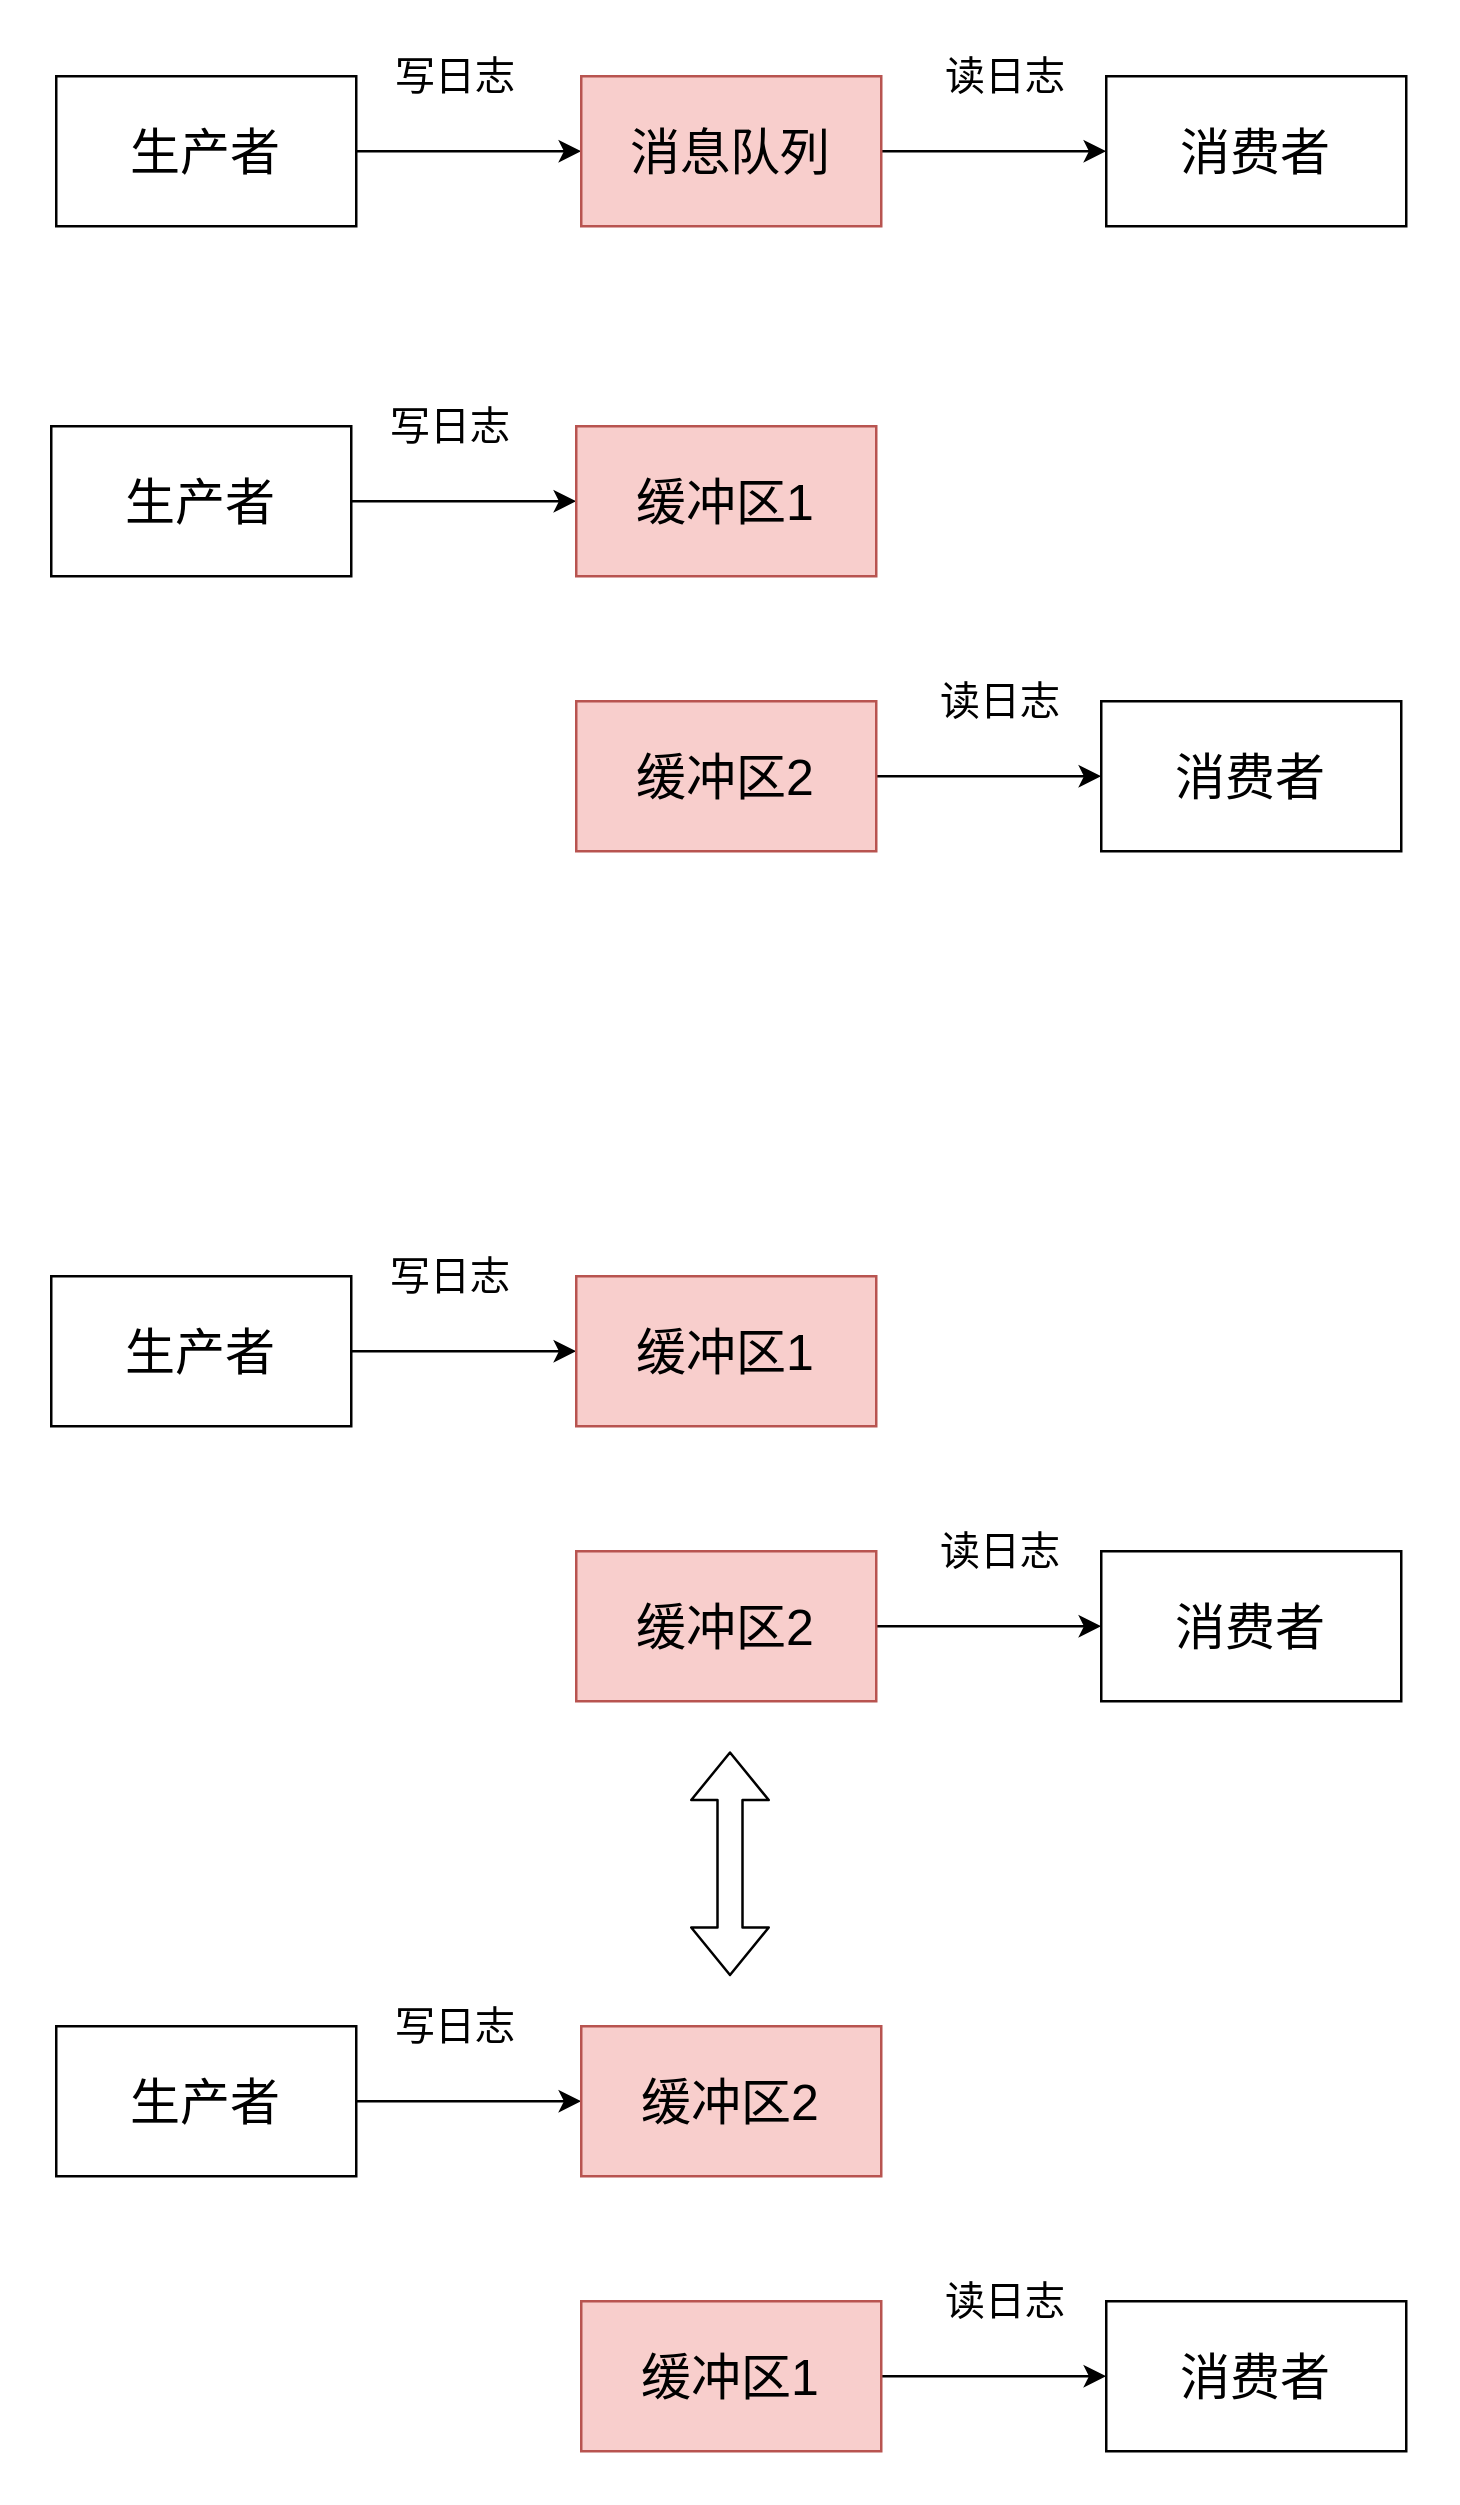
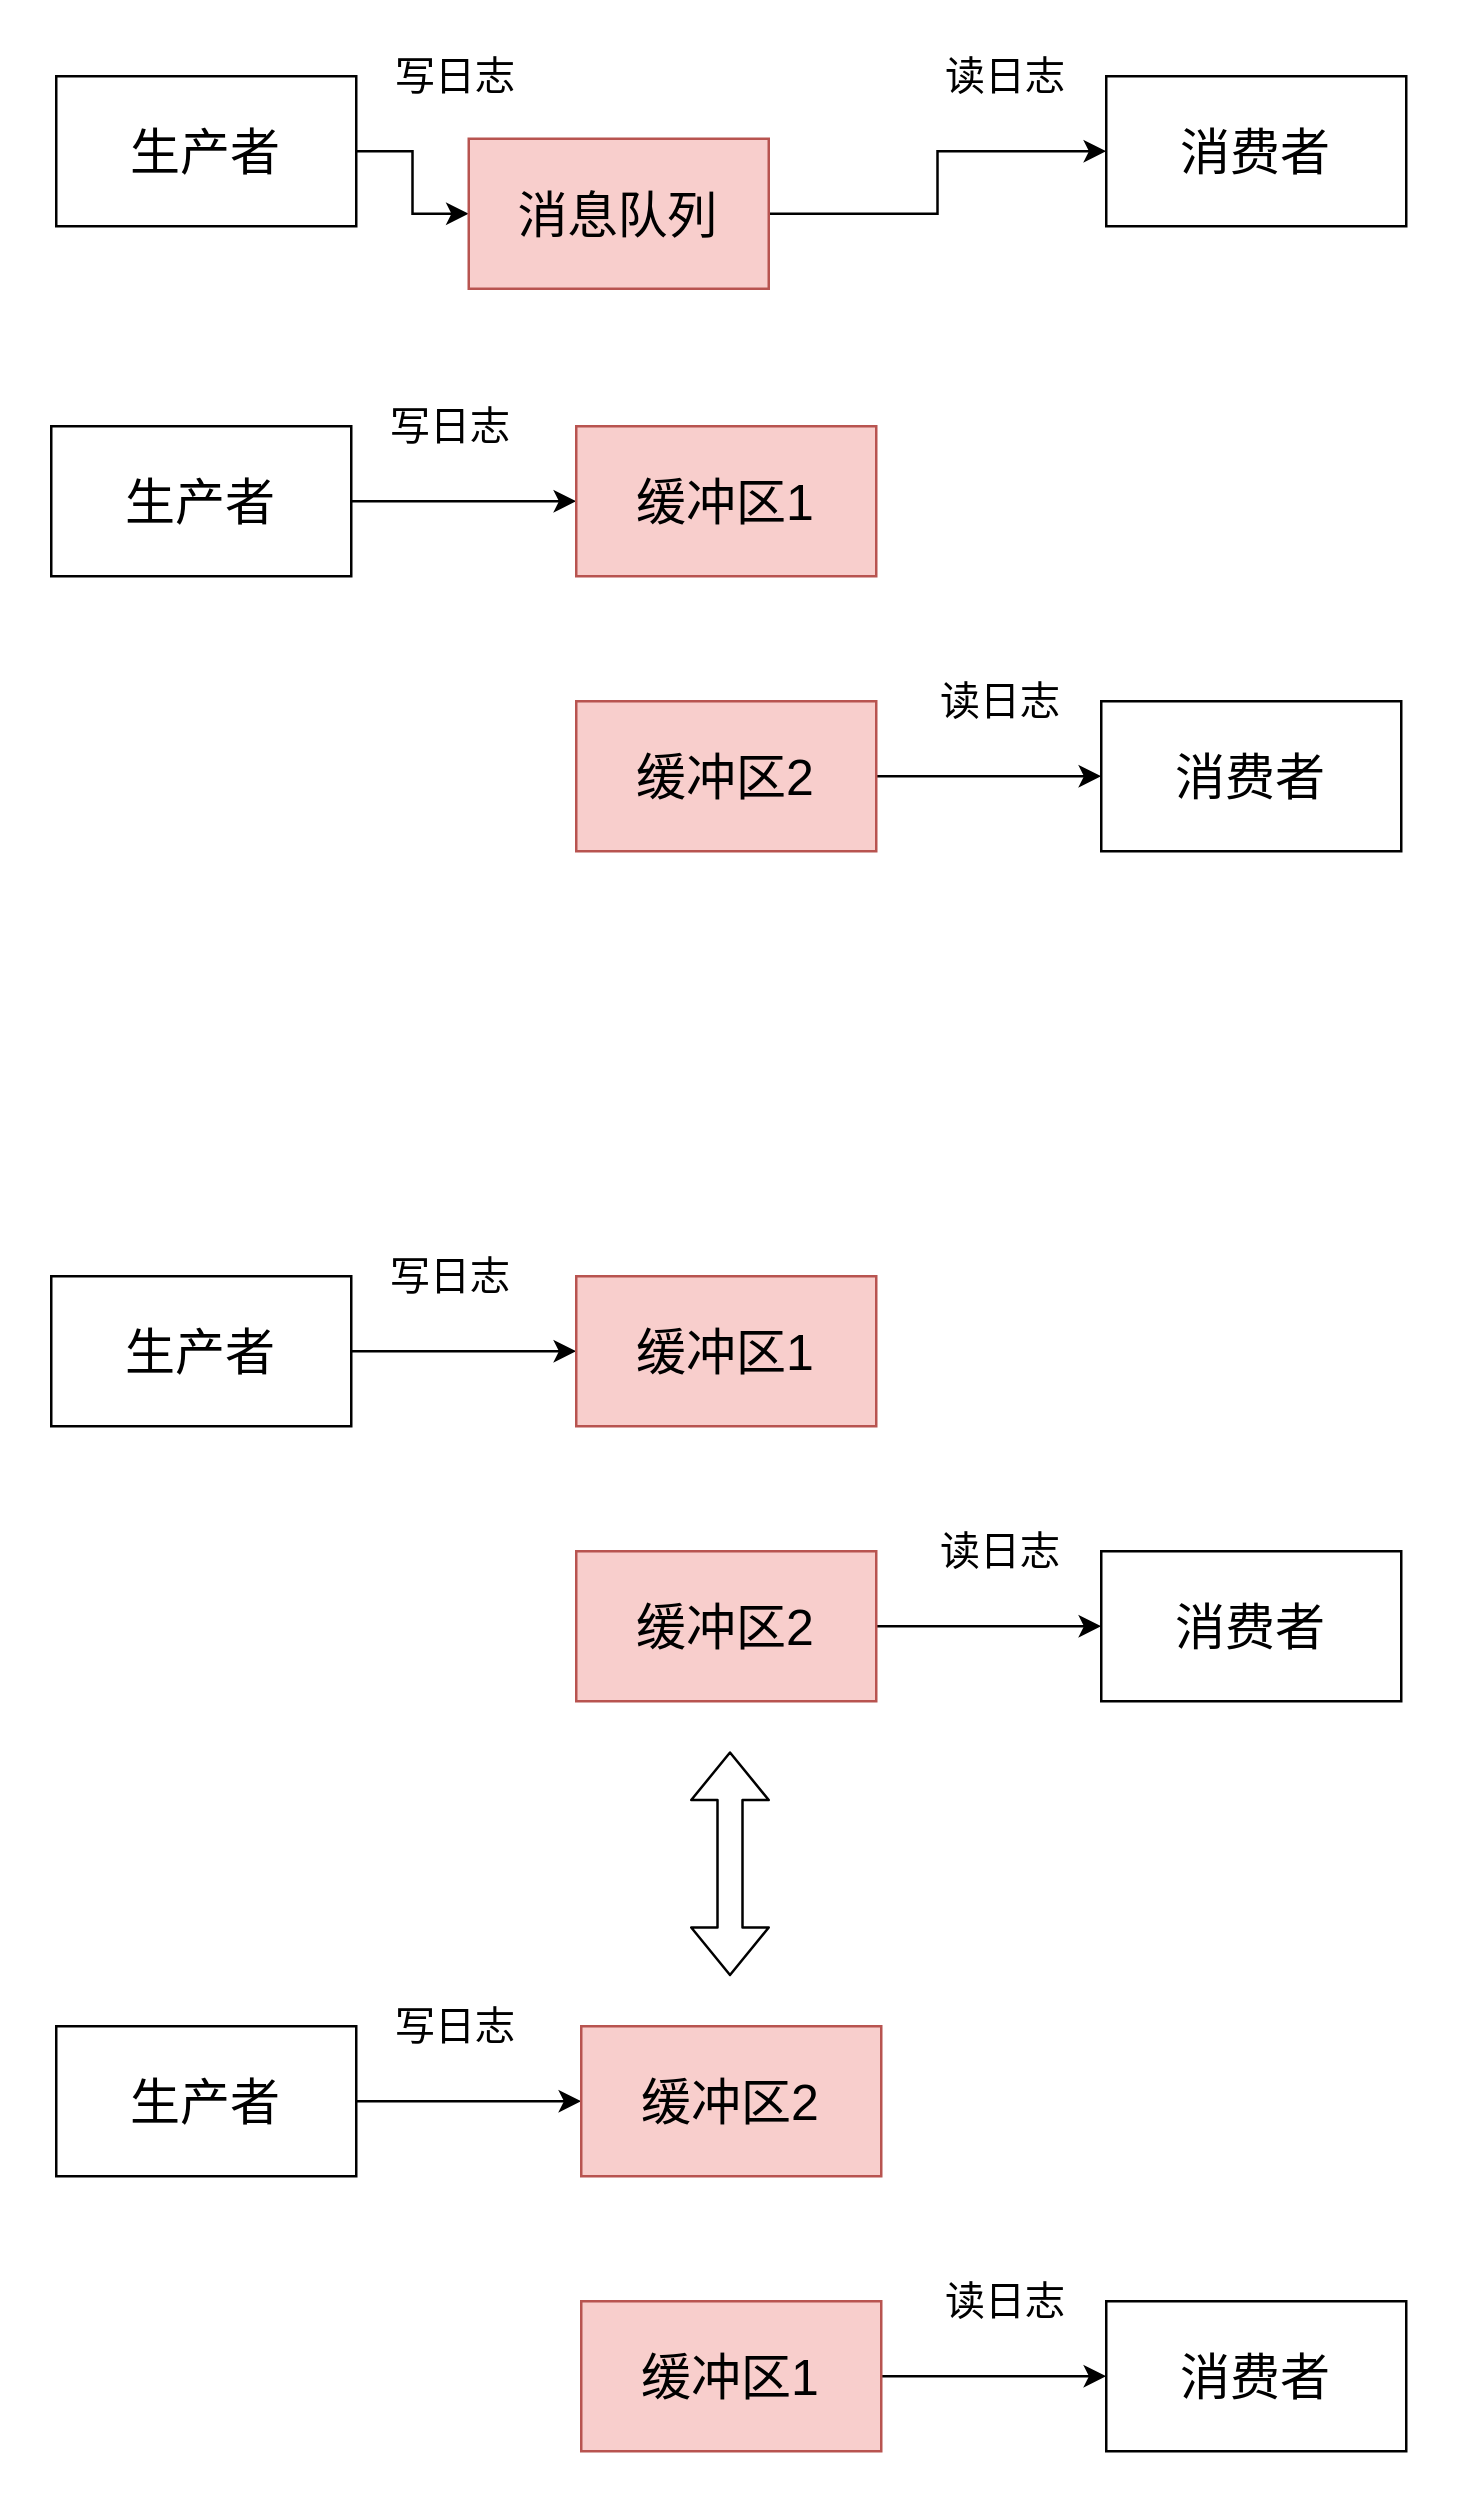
(731, 151) -> (619, 214)
